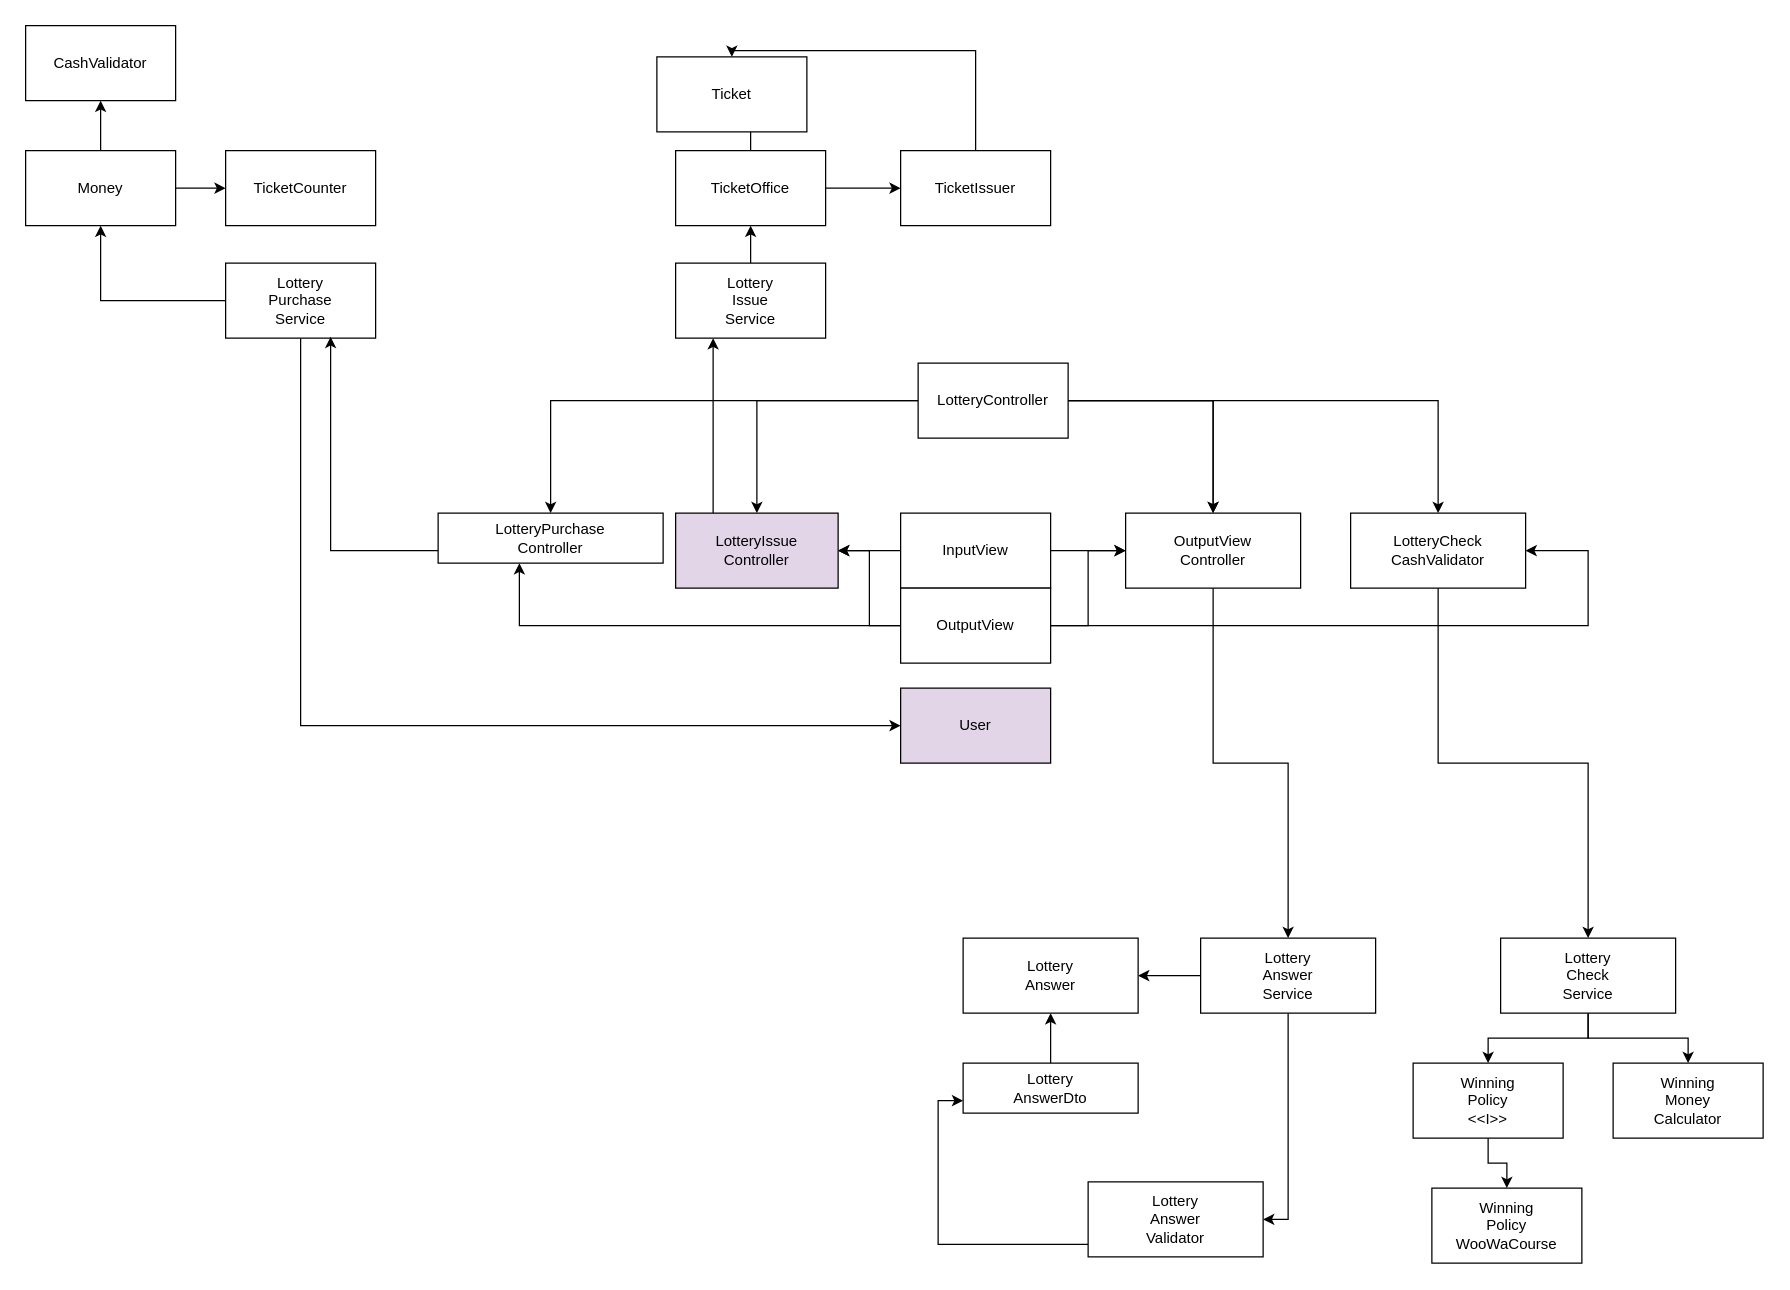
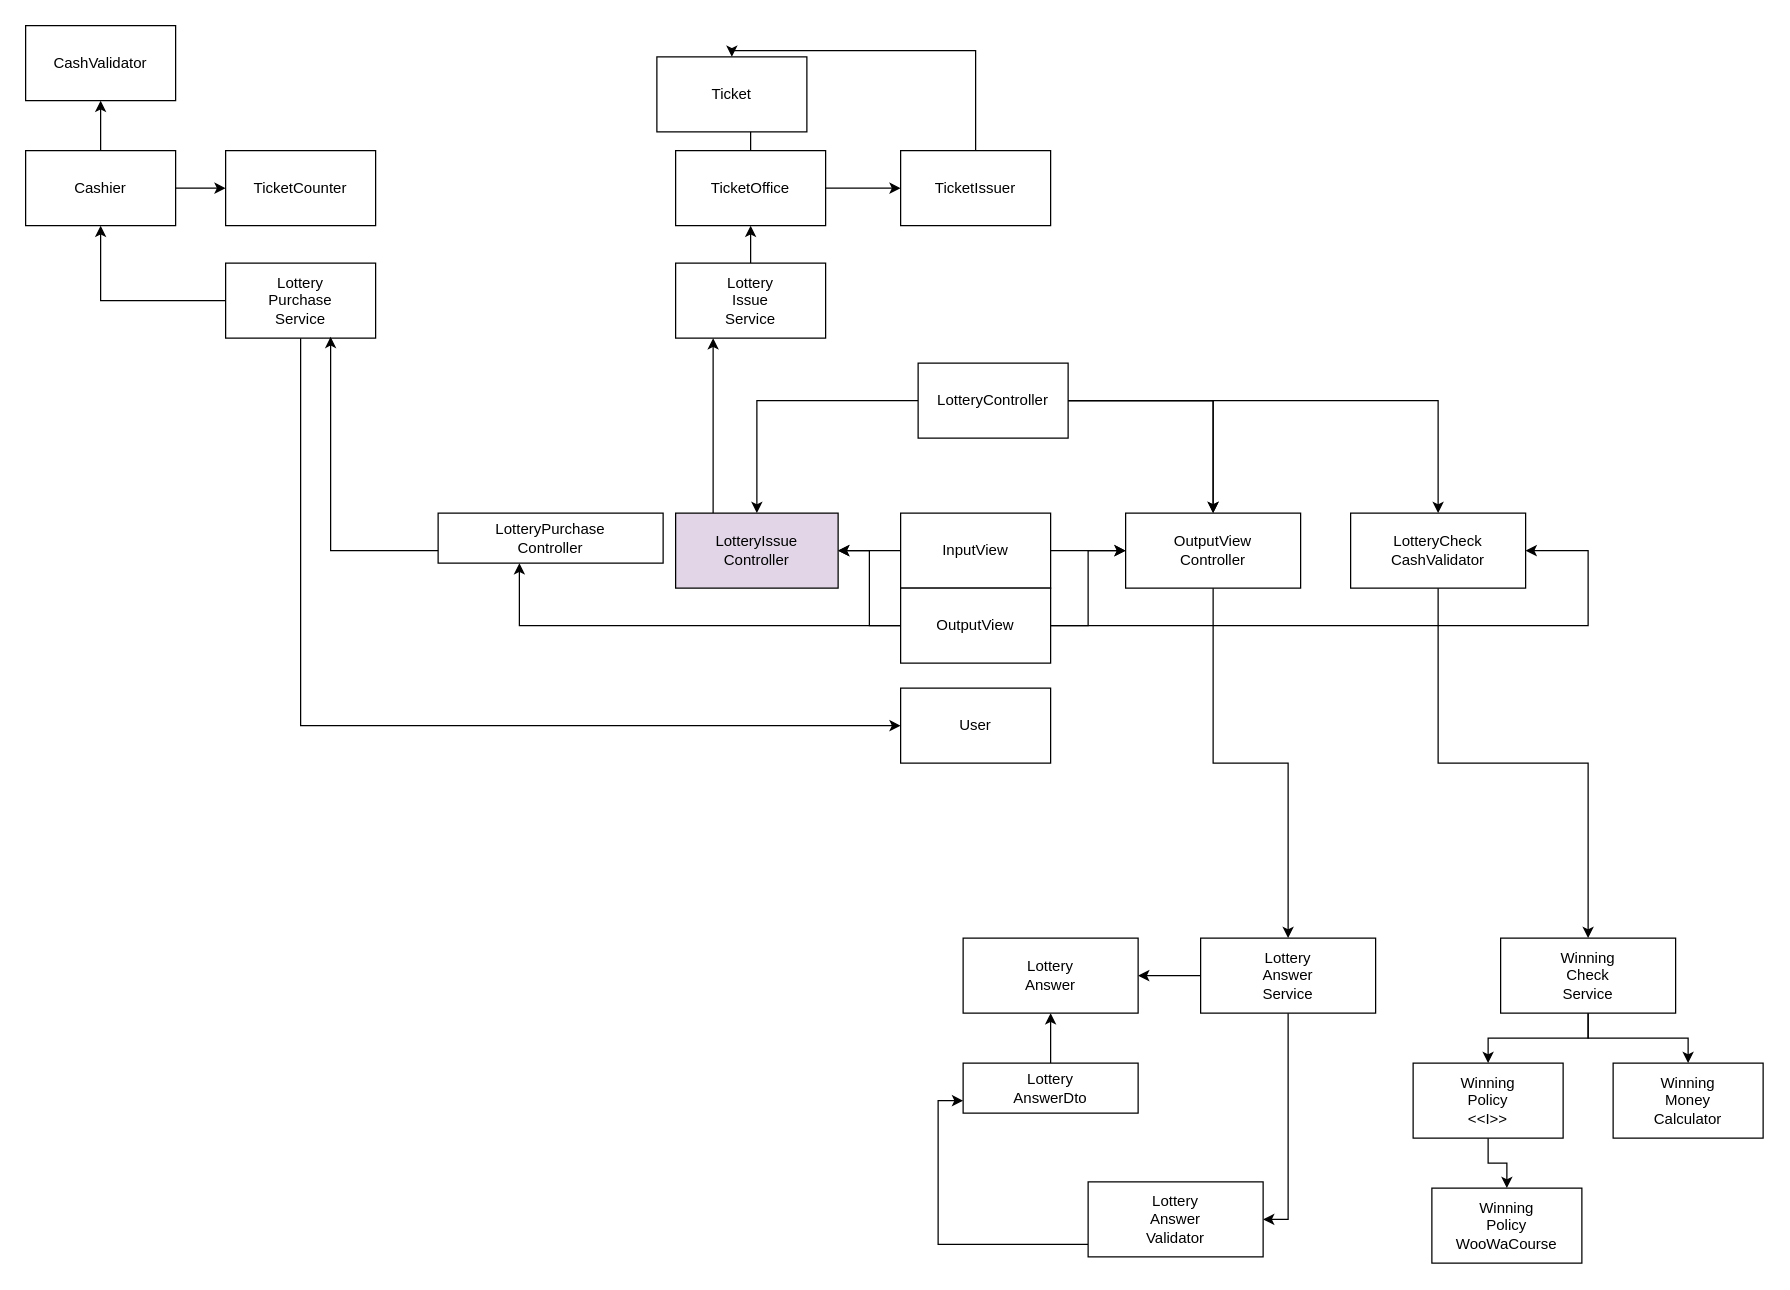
(101, 188) -> (101, 188)
(601, 401) -> none
(976, 726) -> (976, 726)
(1588, 976) -> (1588, 976)
